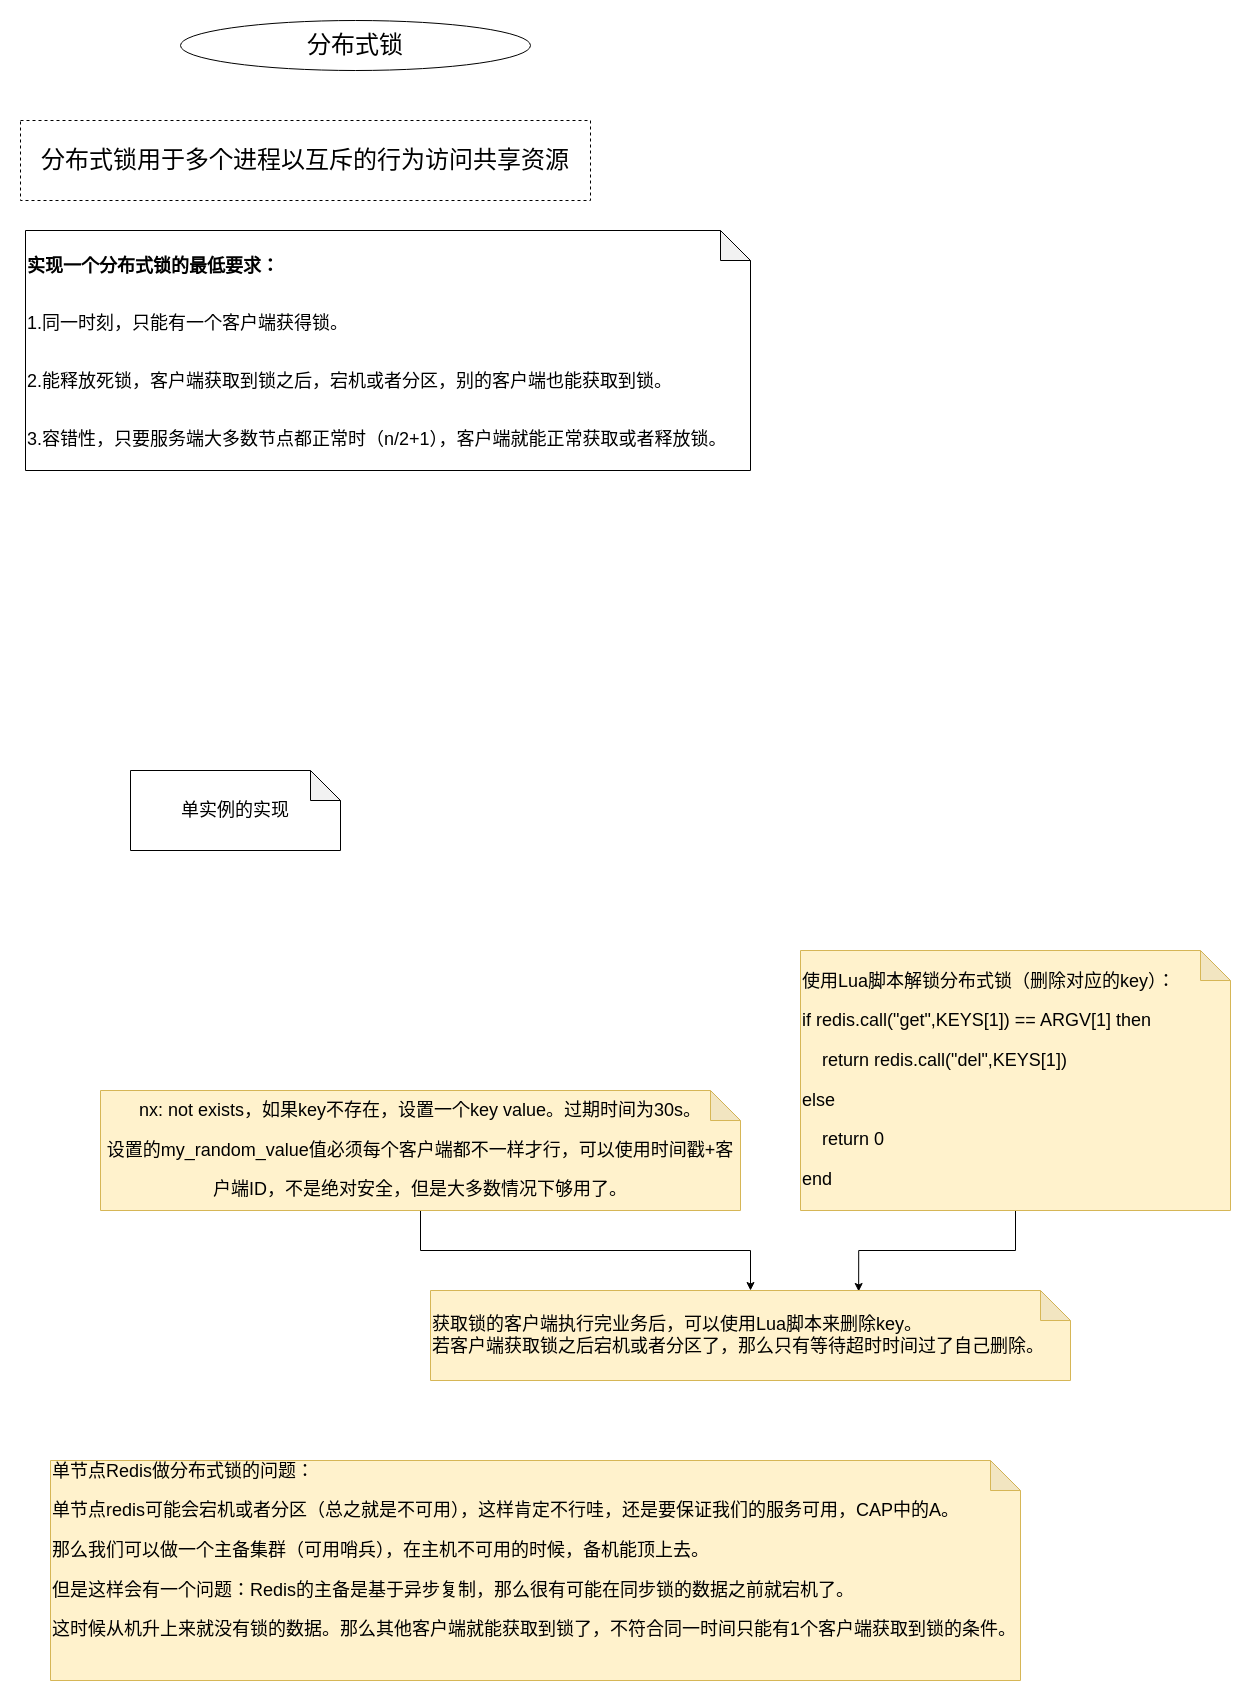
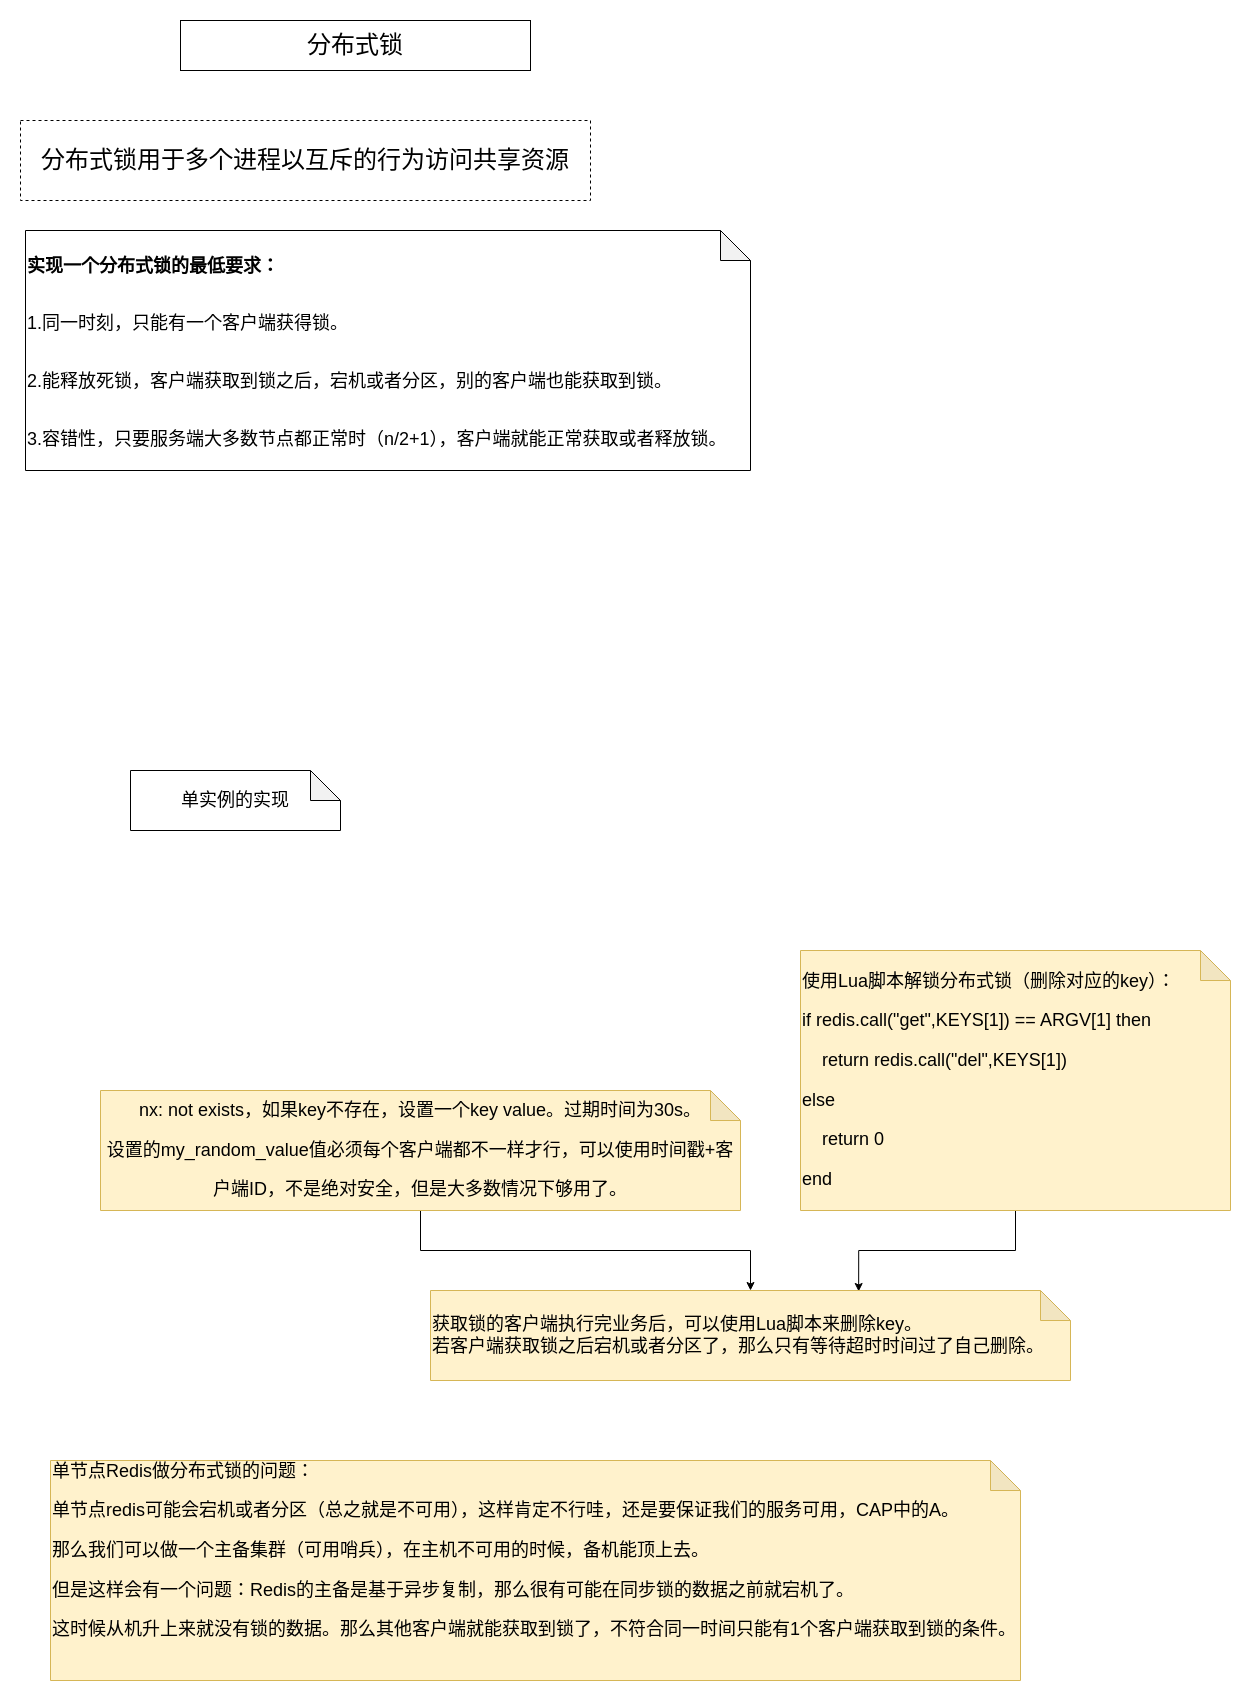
(356, 46) -> (356, 46)
(236, 811) -> (236, 801)
